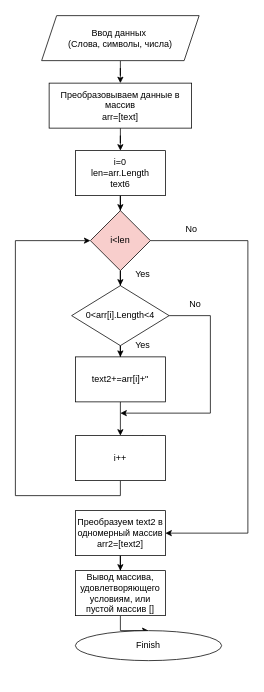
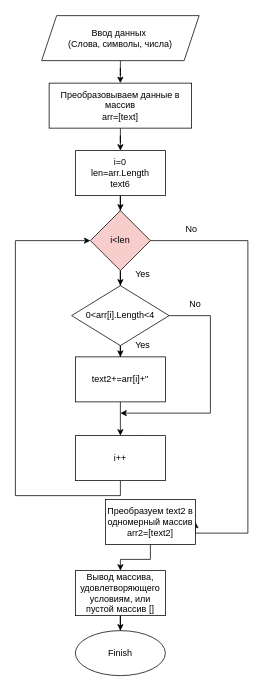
(120, 533) -> (150, 522)
(149, 645) -> (120, 653)
